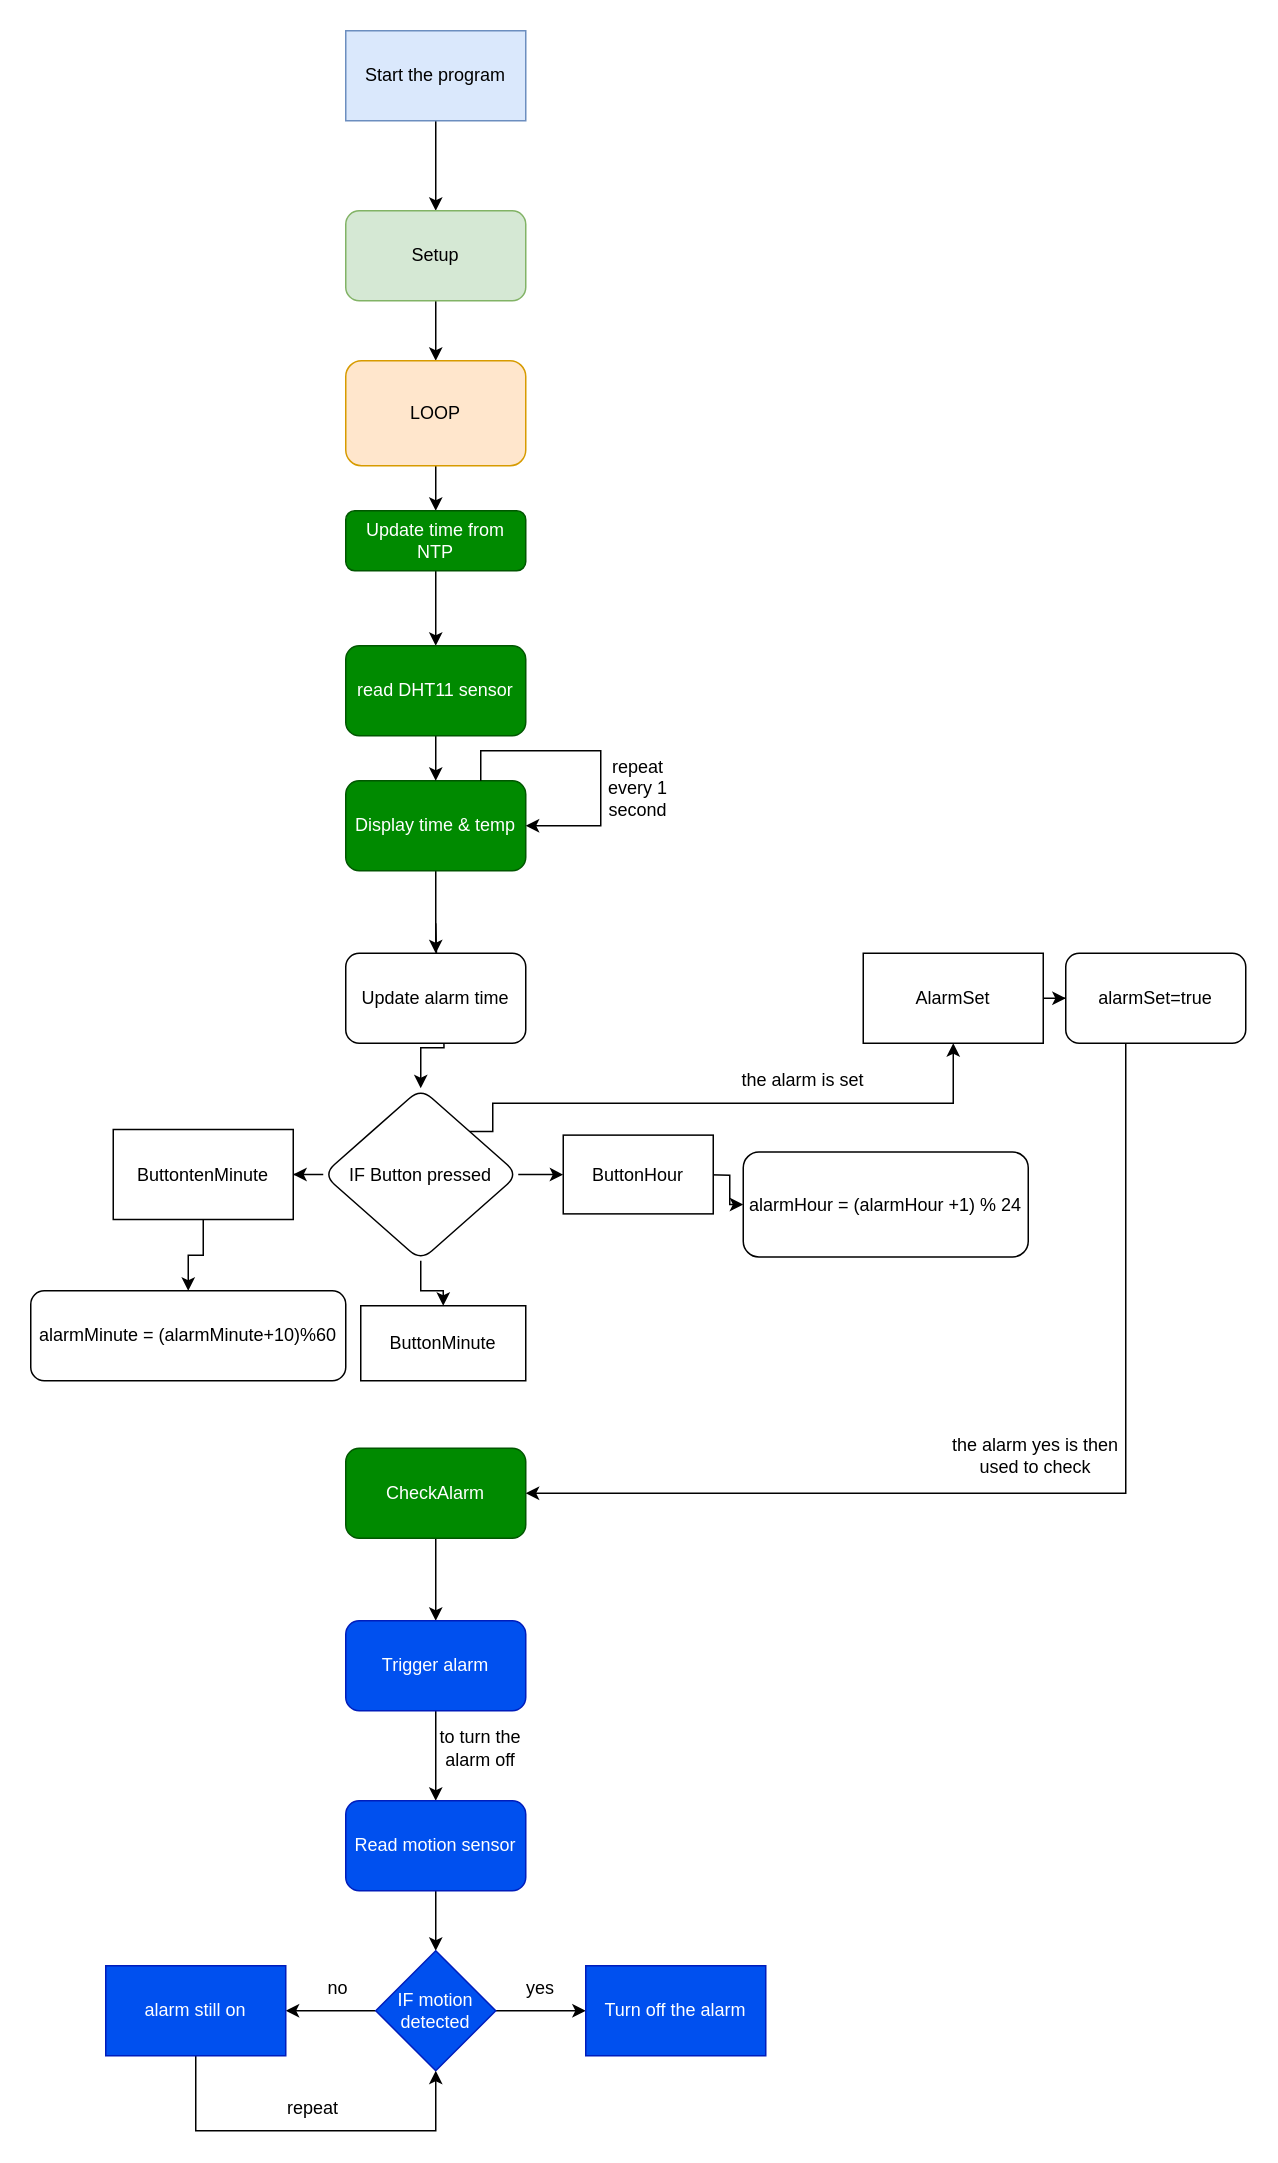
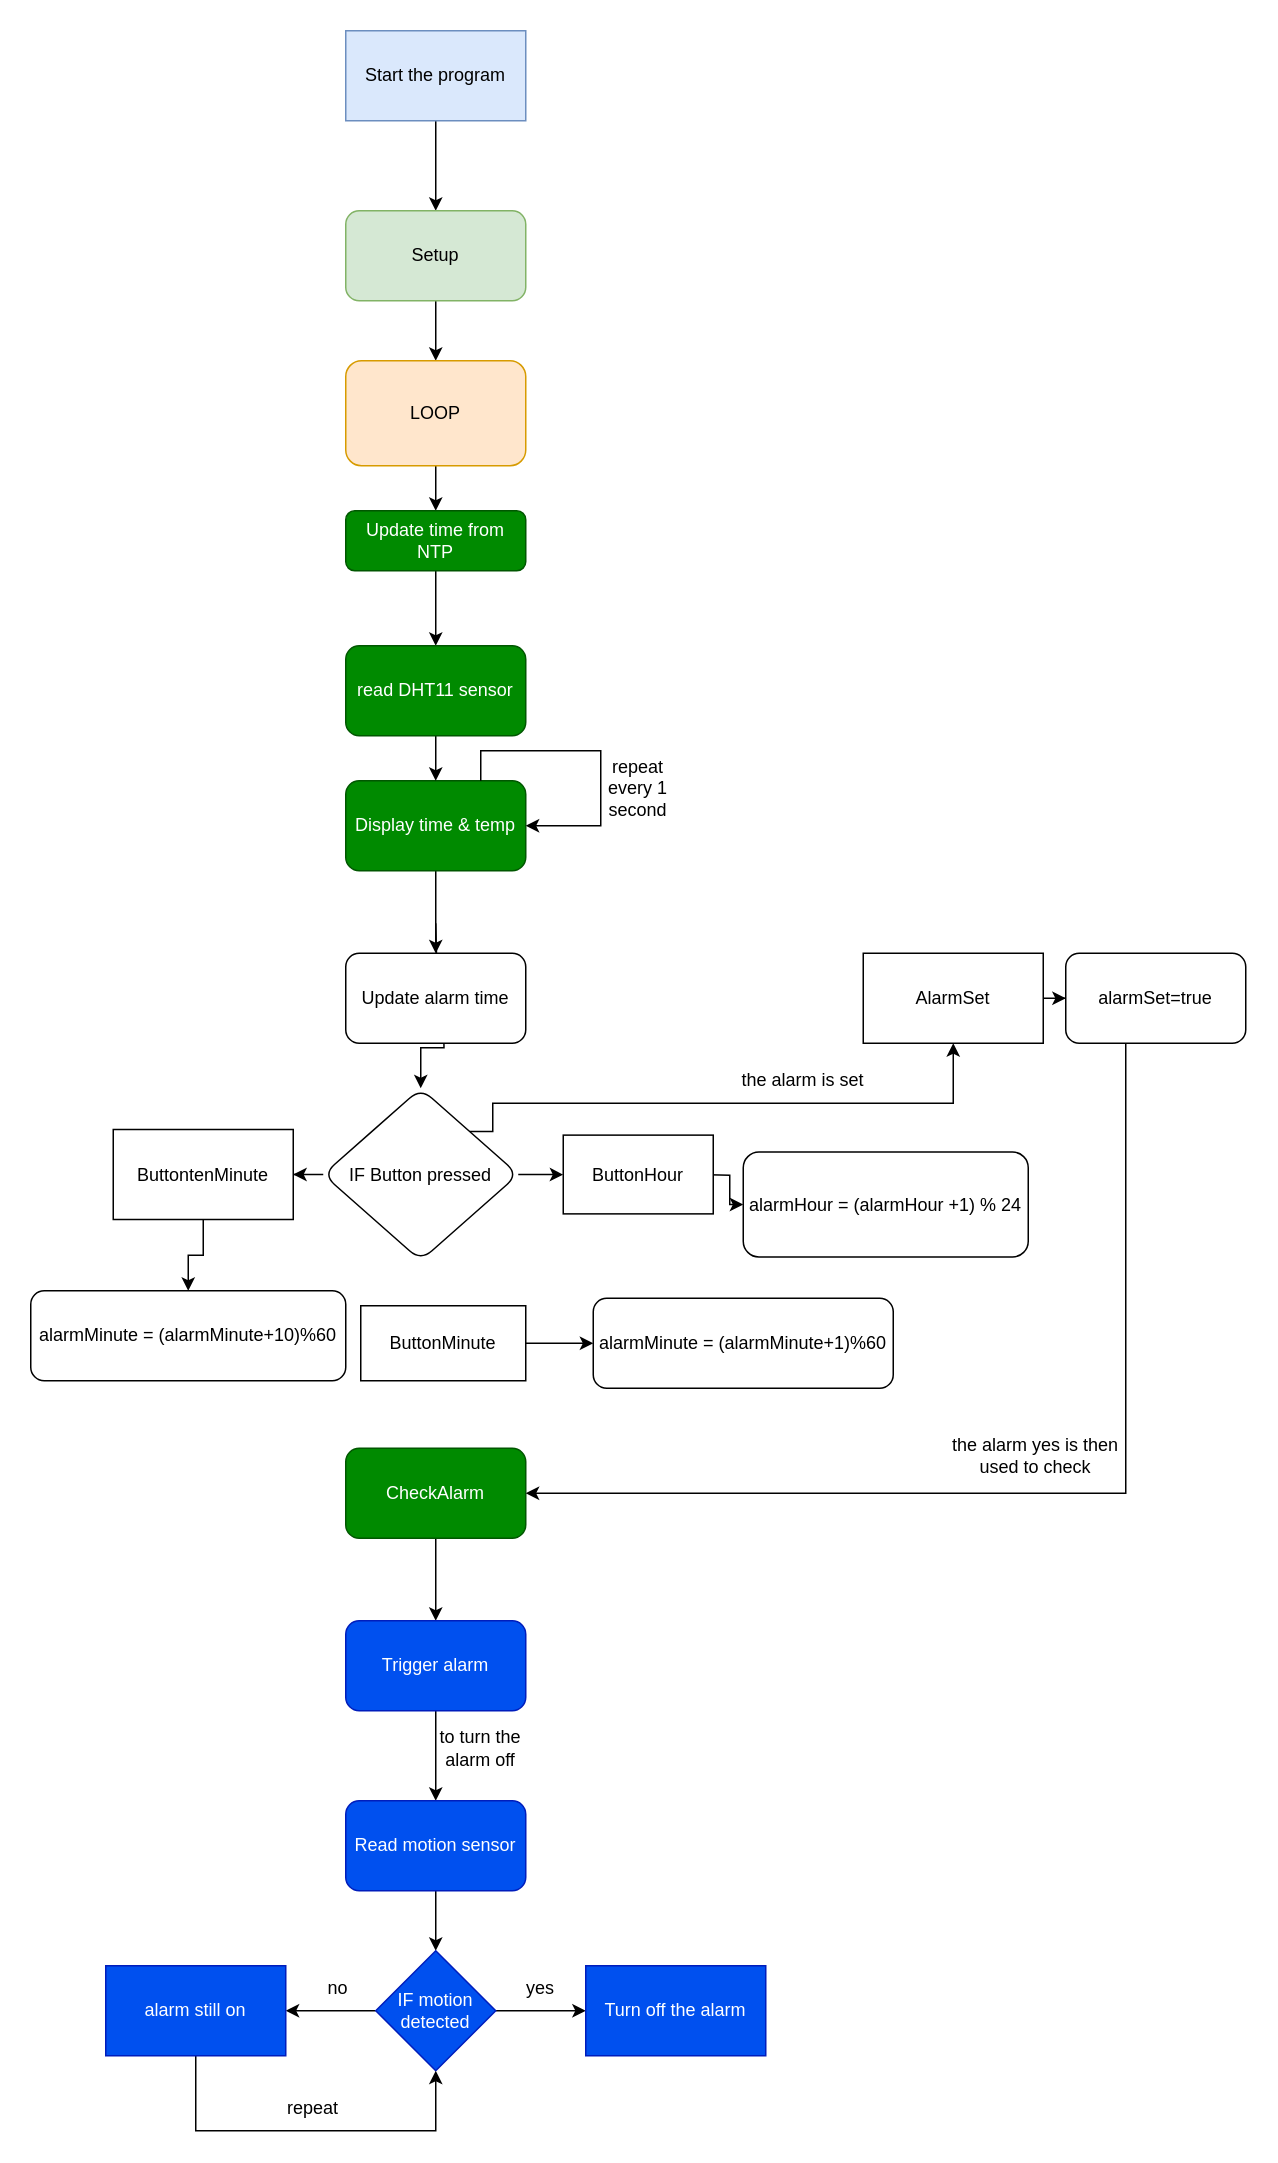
(421, 1289) -> none
none -> (554, 1343)
none -> (743, 1343)
